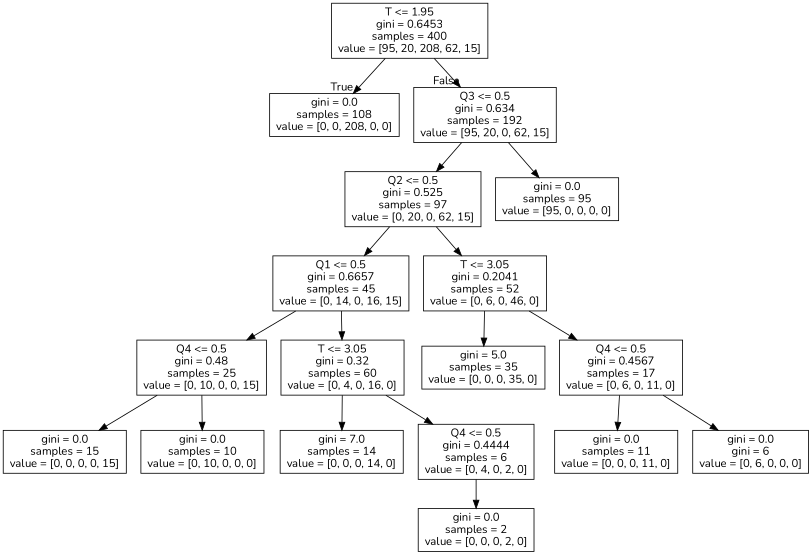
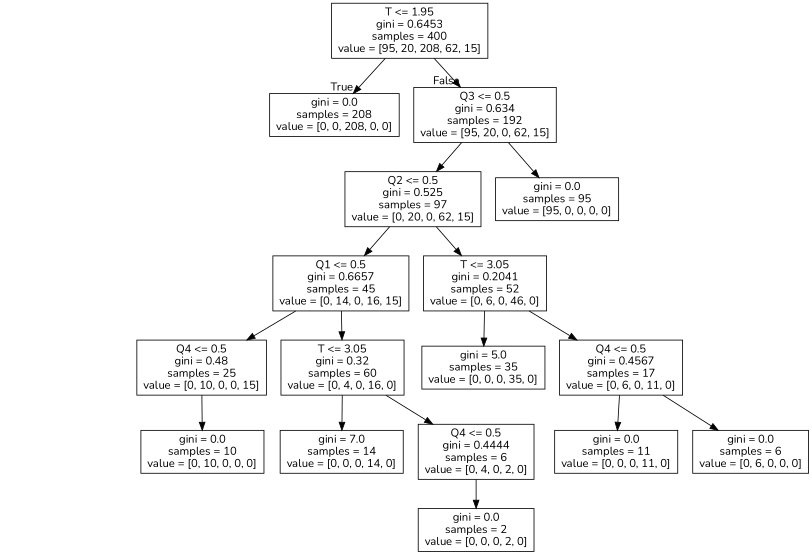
(334, 115) -> (334, 115)
(65, 452) -> none
(751, 452) -> (751, 452)
